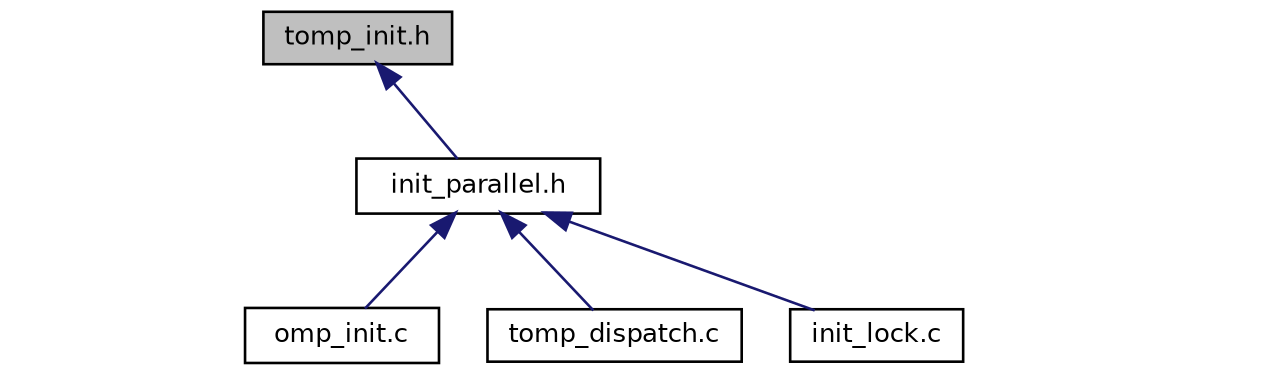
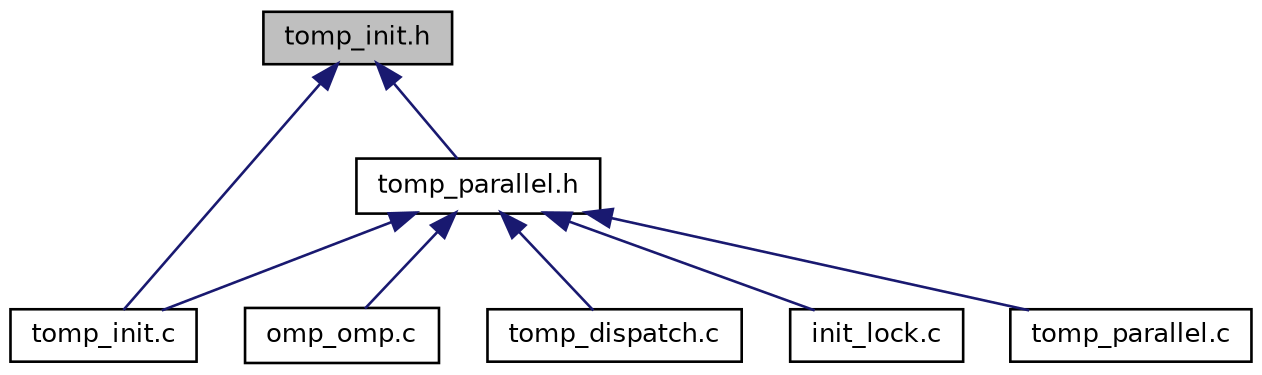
(478, 186) -> (478, 186)
none -> (104, 335)
(342, 335) -> (342, 335)
none -> (1131, 335)
